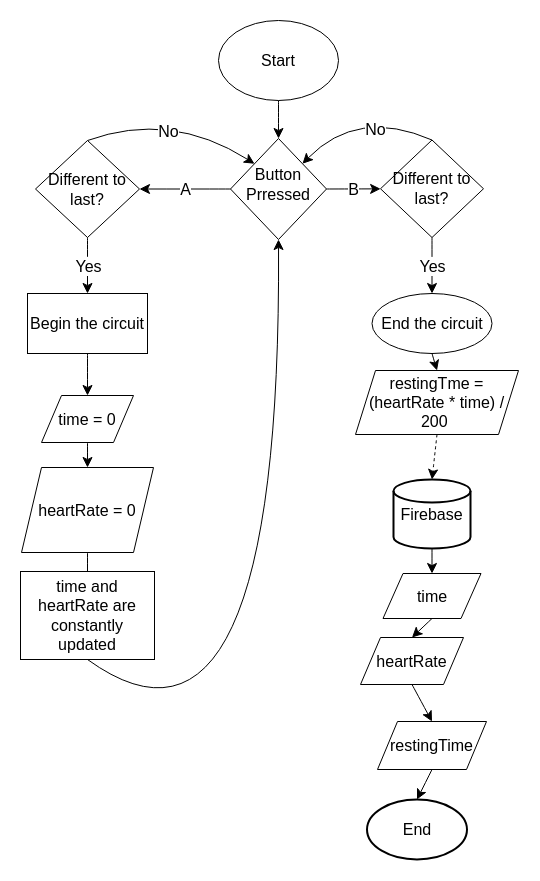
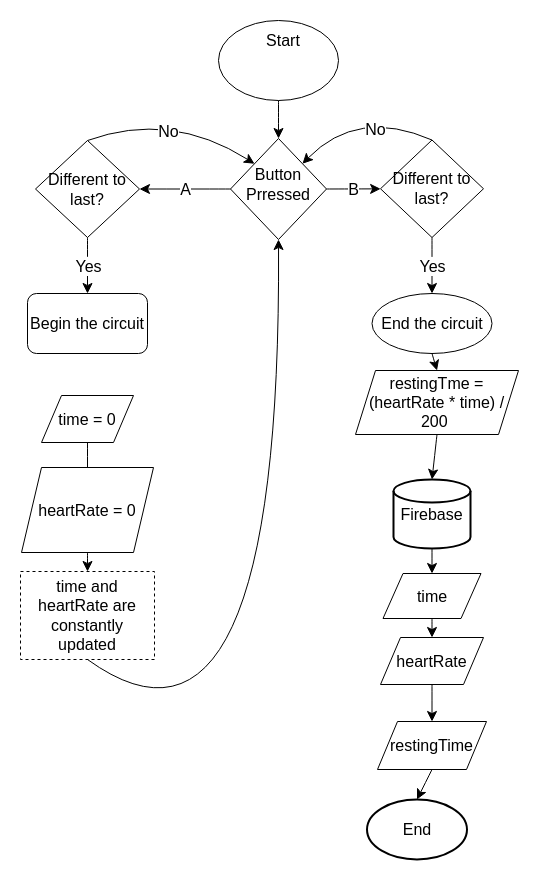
(279, 61) -> (284, 41)
(88, 324) -> (88, 324)
(88, 370) -> none
(435, 454) -> (435, 454)
(88, 457) -> (88, 461)
(88, 566) -> (88, 562)
(88, 616) -> (88, 616)
(412, 661) -> (432, 661)
